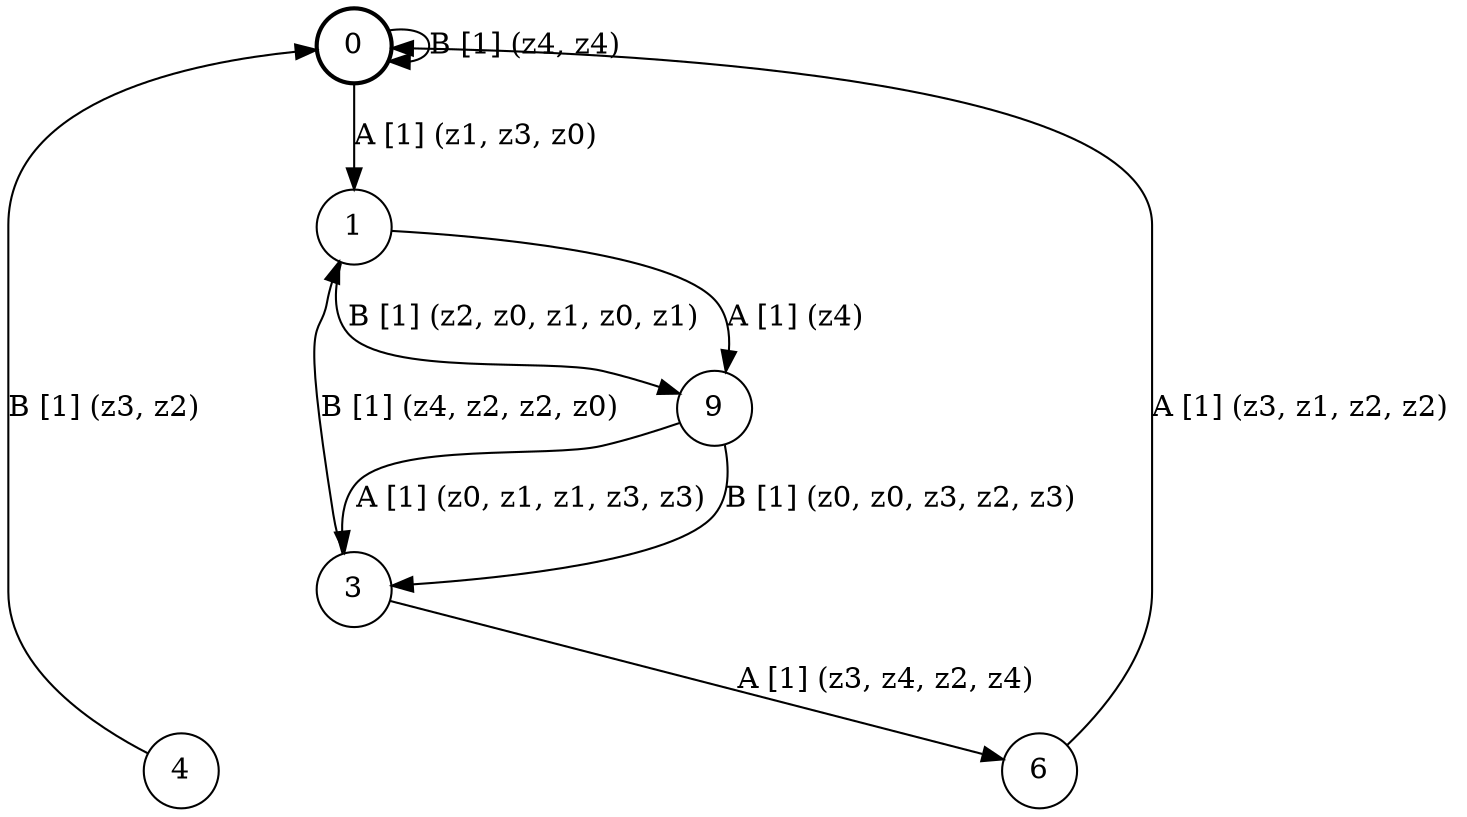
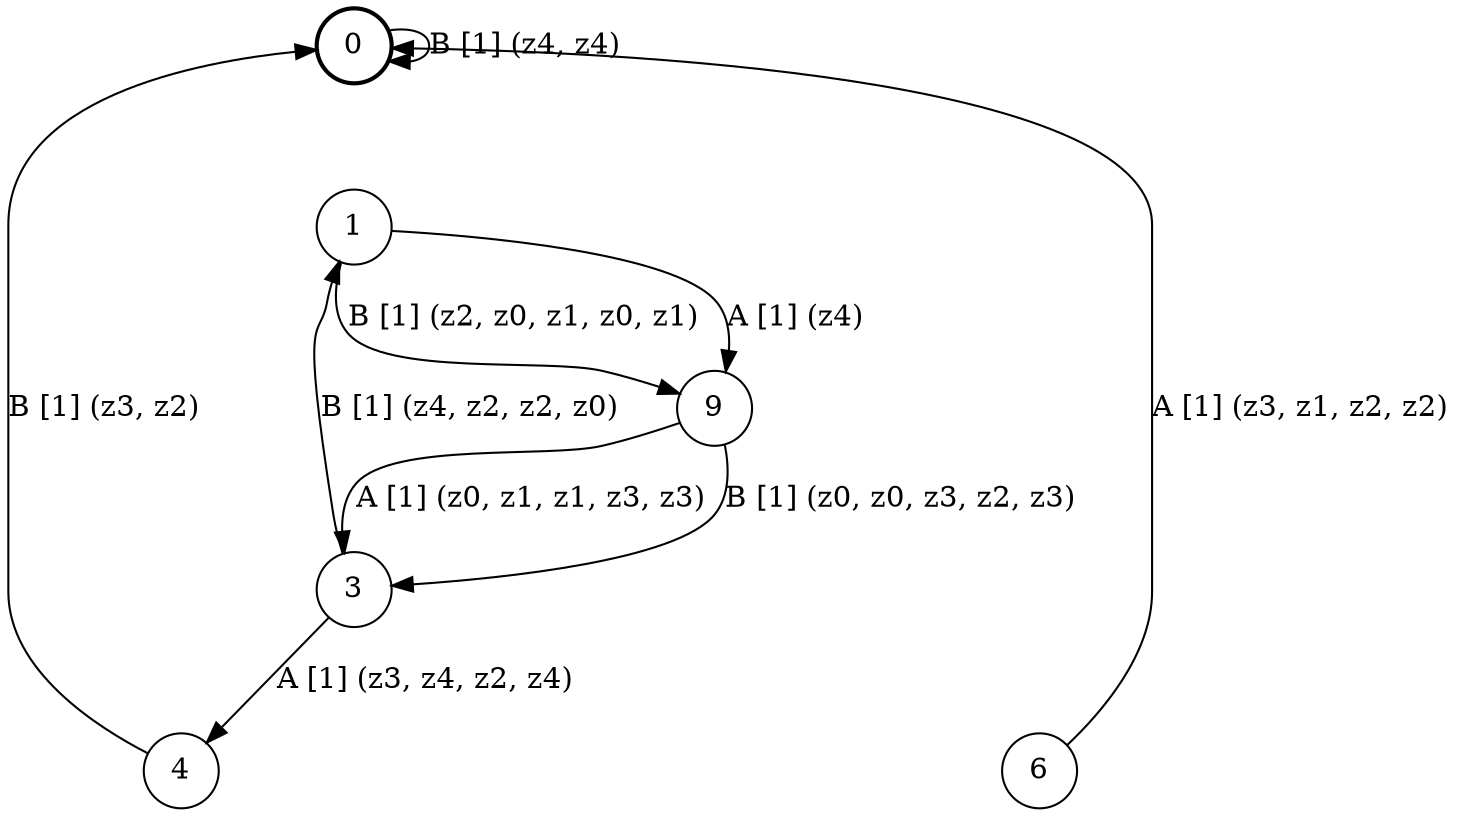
(354, 126) -> none
(686, 677) -> (275, 672)
